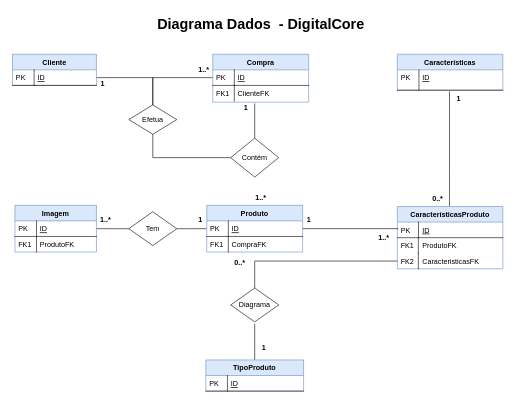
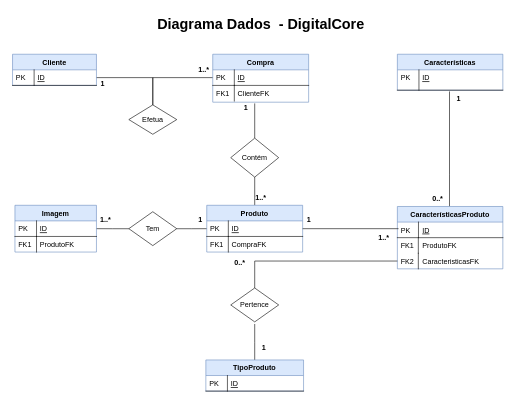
(181, 158) -> (255, 191)
(255, 305) -> (255, 305)
